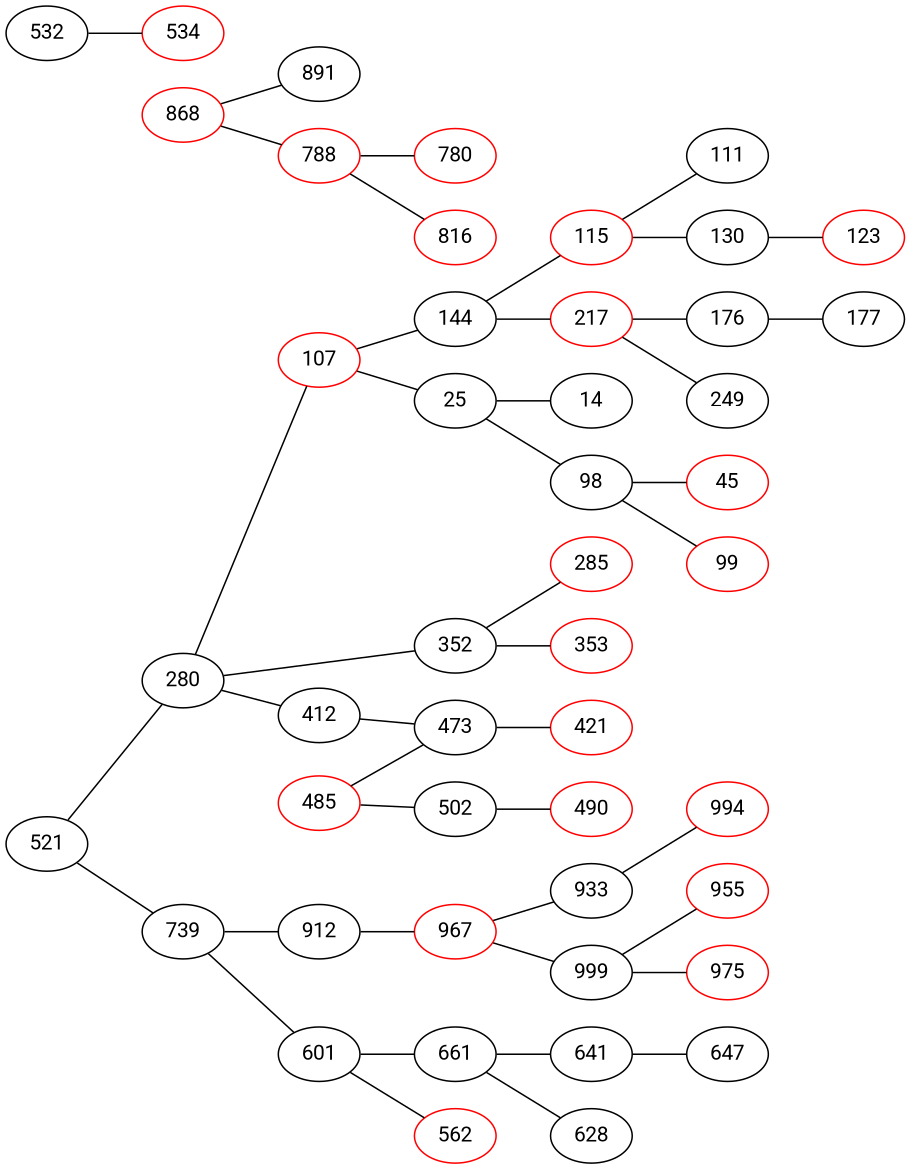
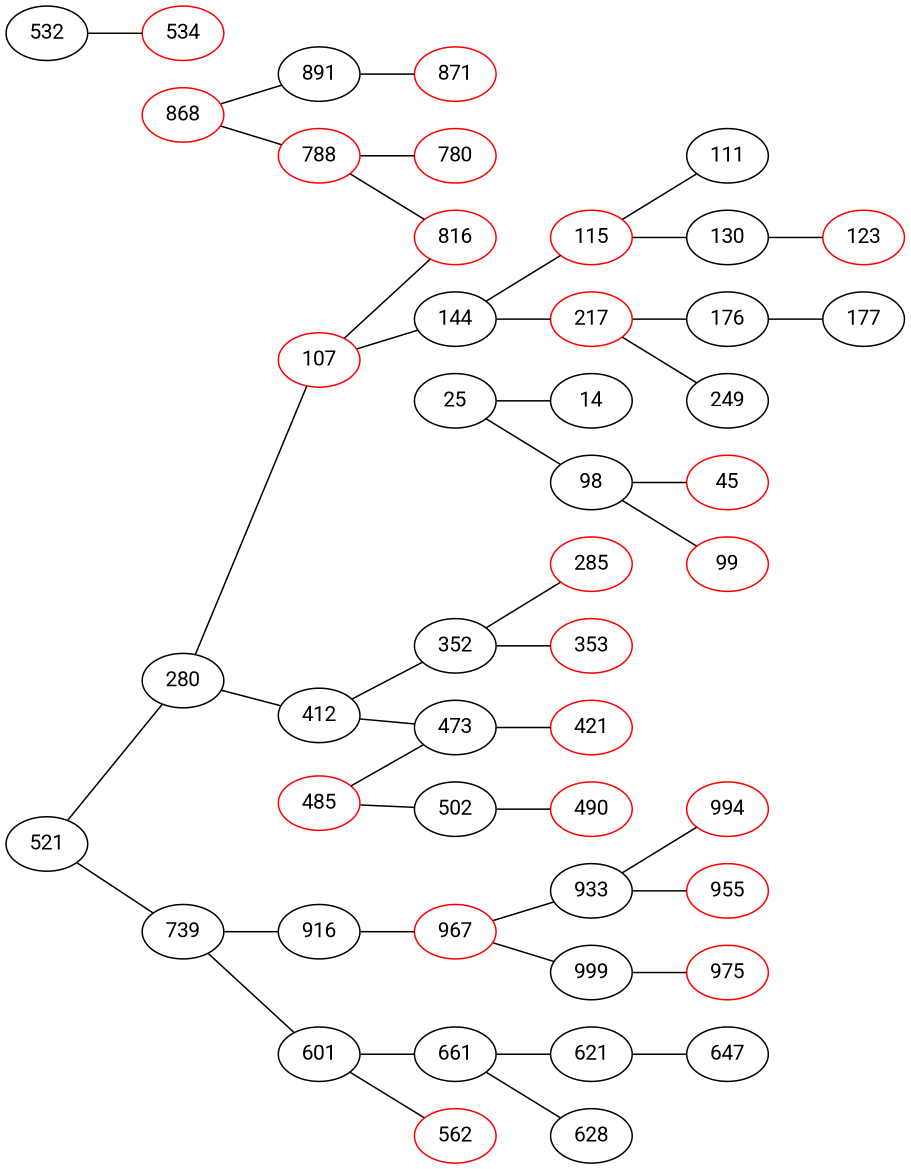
none -> (455, 74)
(387, 380) -> (387, 299)
(319, 663) -> (387, 681)
(319, 932) -> (319, 932)
(659, 932) -> (660, 891)
(591, 1054) -> (591, 1054)
